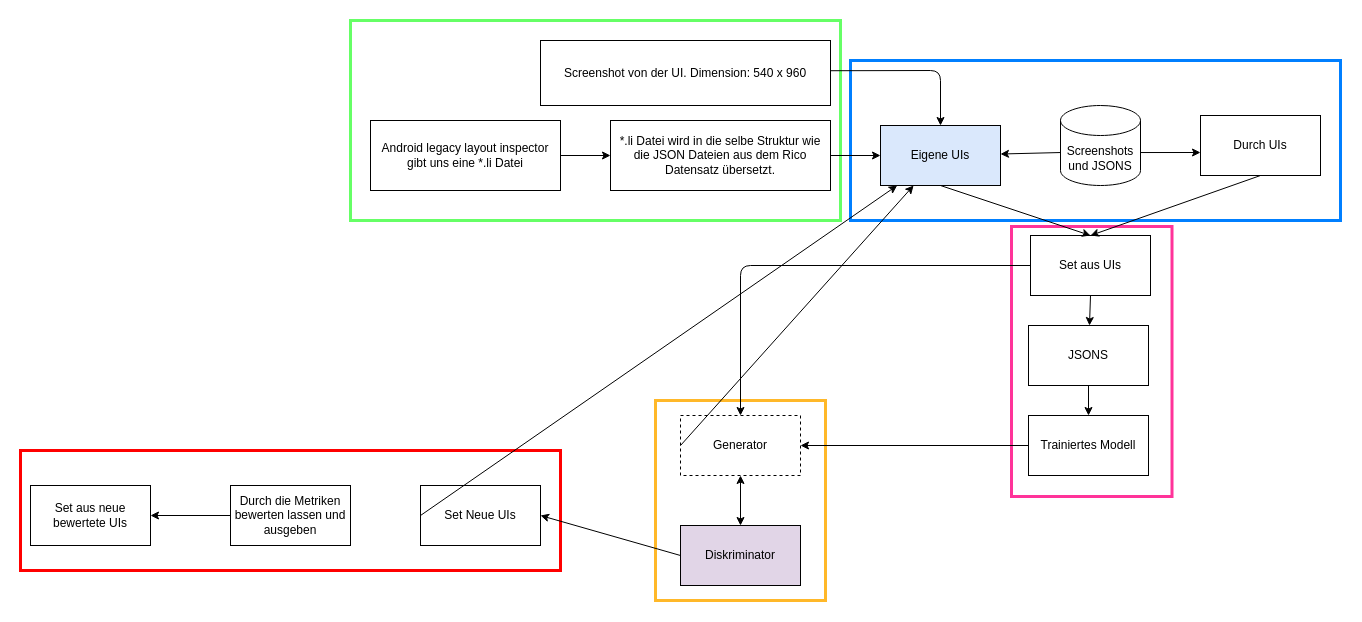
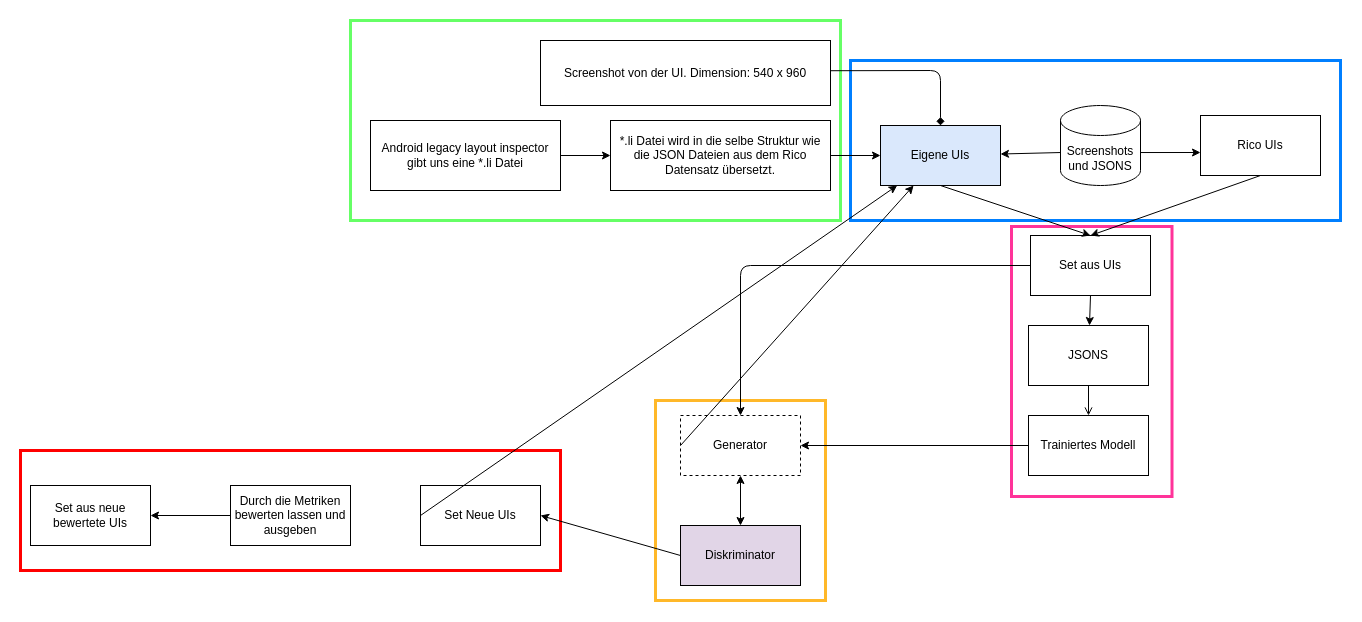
(941, 117) -> (941, 117)
(1261, 146) -> (1261, 146)
(1089, 407) -> (1089, 409)
